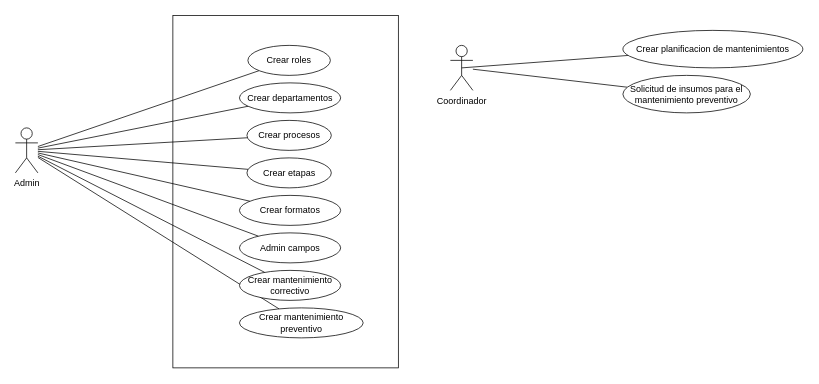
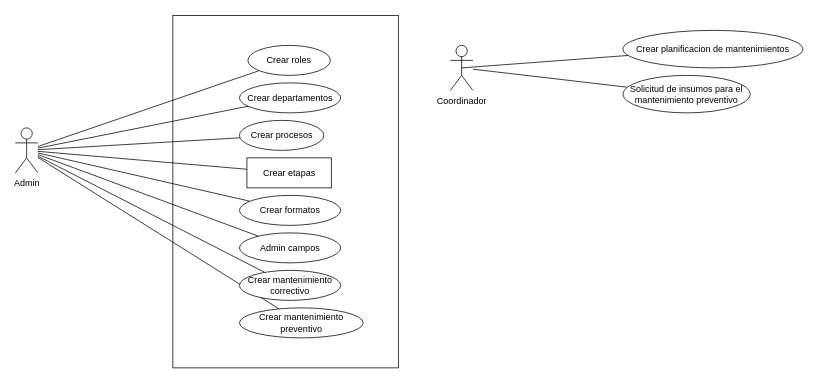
(289, 135) -> (282, 135)
(289, 173) -> (289, 173)
